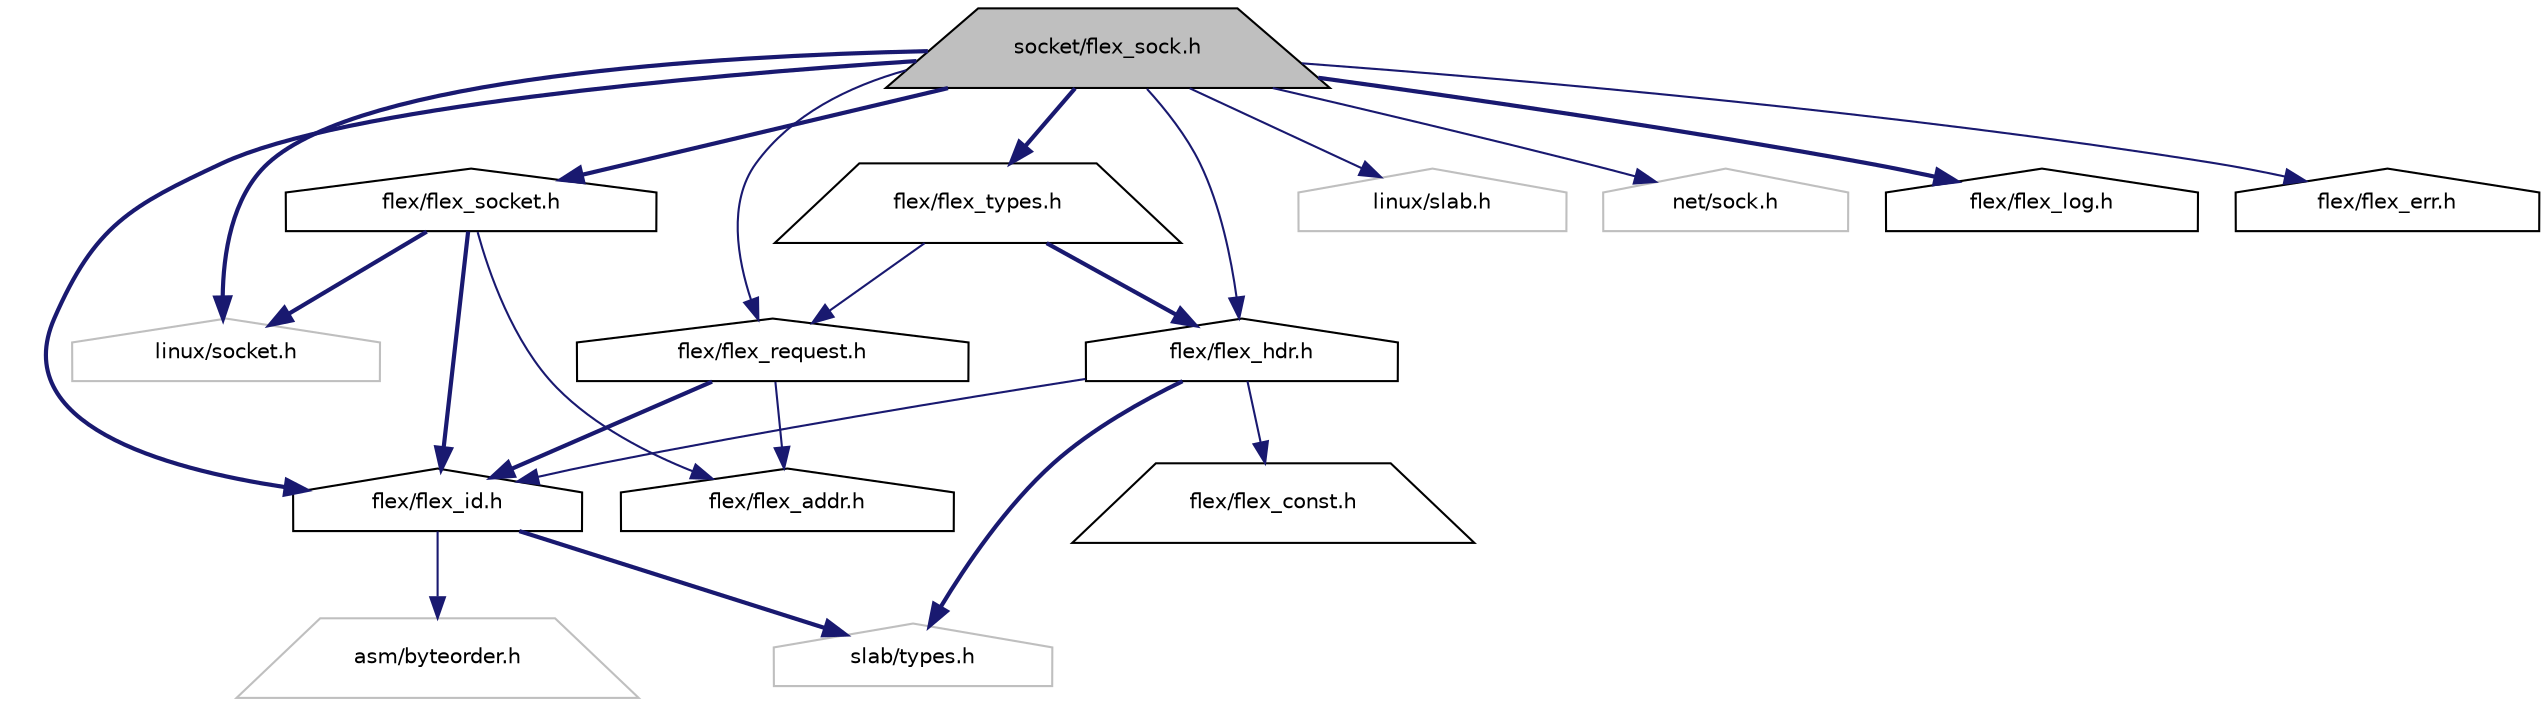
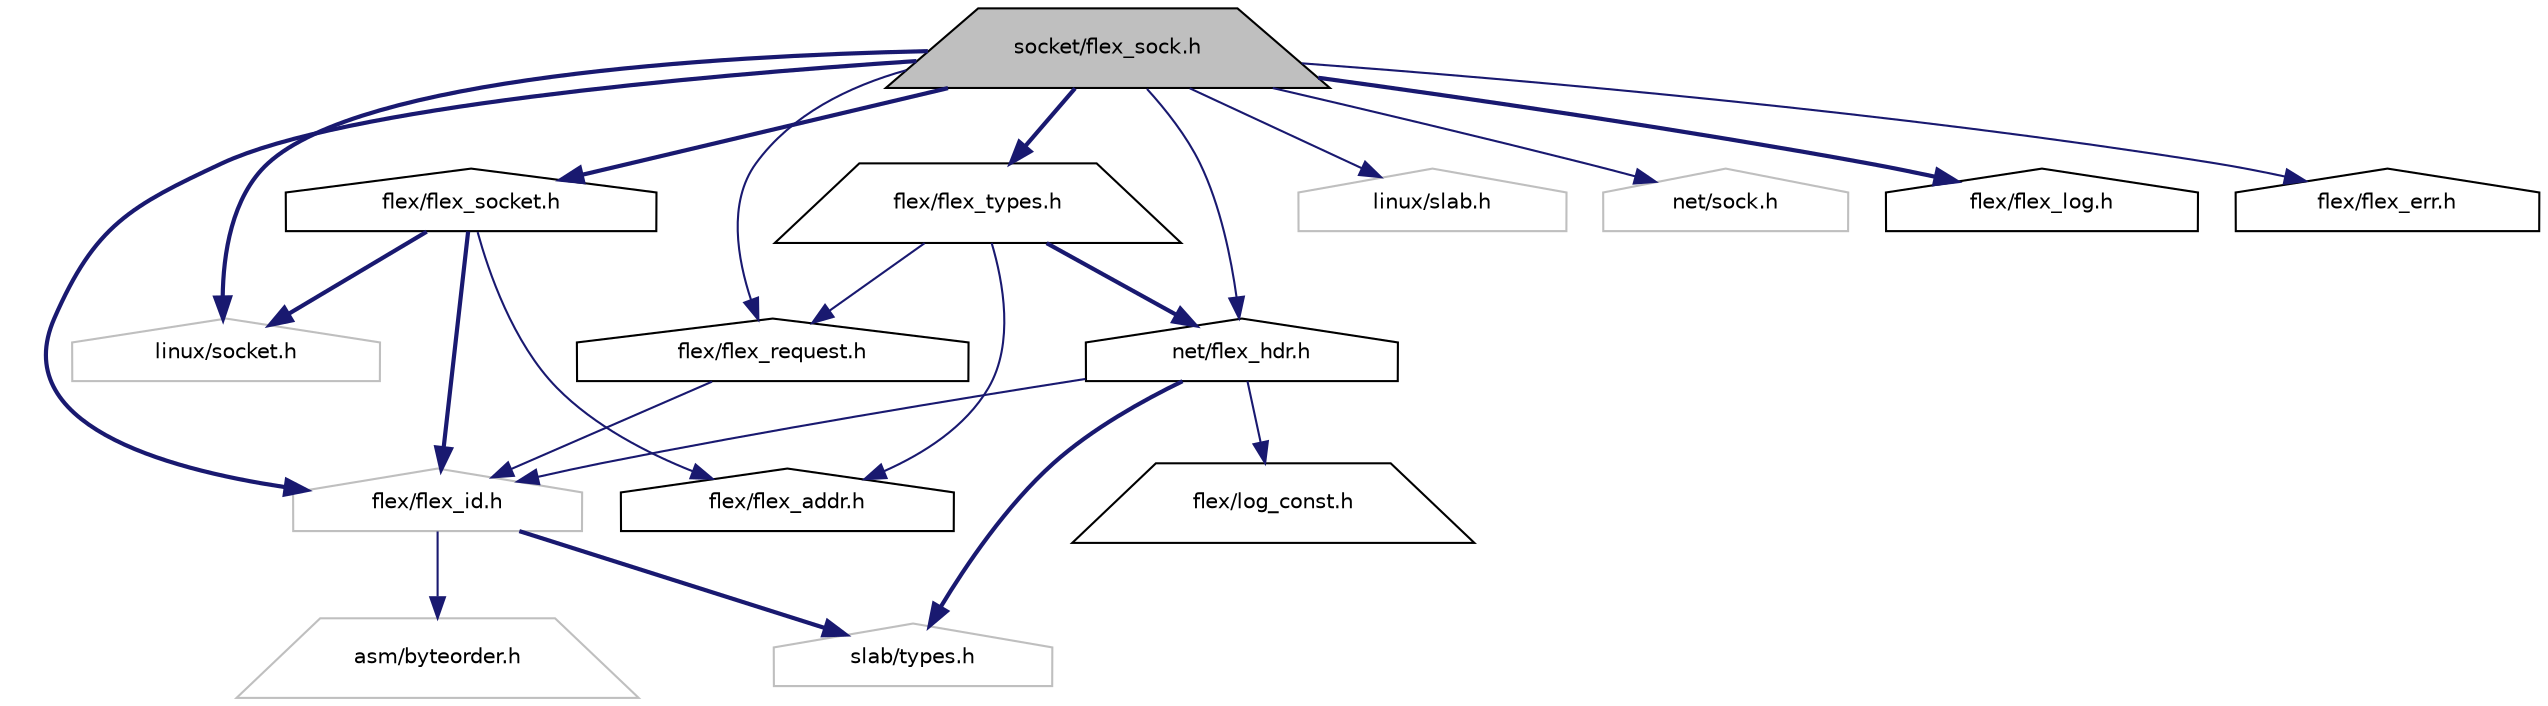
(1242, 353) -> (1242, 353)
(779, 415) -> (994, 375)
(622, 421) -> (622, 421)
(438, 503) -> (438, 503)
(1273, 503) -> (1273, 503)
